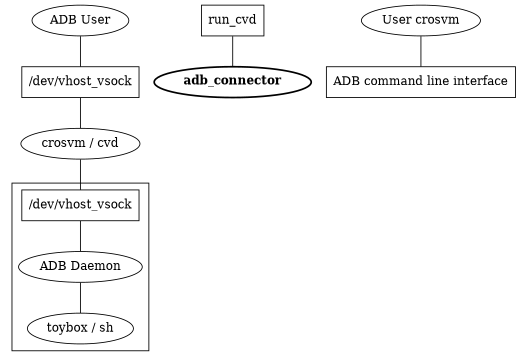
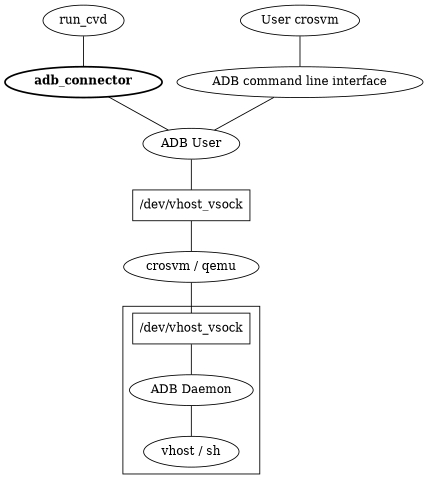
(233, 21) -> (84, 21)
(421, 82) -> (300, 82)
none -> (138, 113)
none -> (244, 114)
(80, 144) -> (191, 267)
(80, 329) -> (191, 452)
